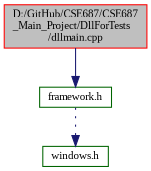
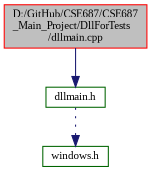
(76, 97) -> (76, 97)
